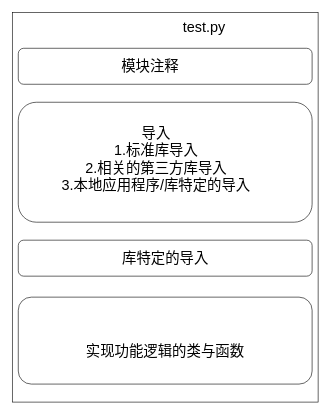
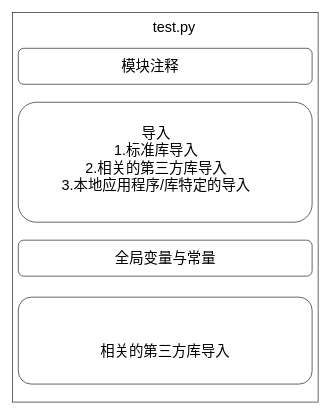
(204, 27) -> (174, 27)
(166, 258) -> (166, 258)
(165, 351) -> (165, 351)
